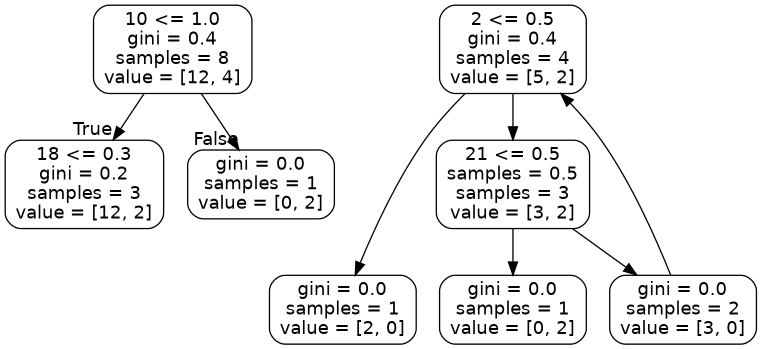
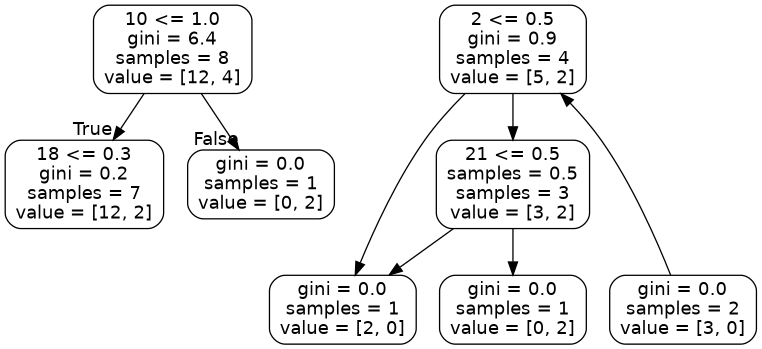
(173, 49) -> (173, 49)
(513, 49) -> (513, 49)
(84, 184) -> (84, 184)
(599, 248) -> (427, 248)
